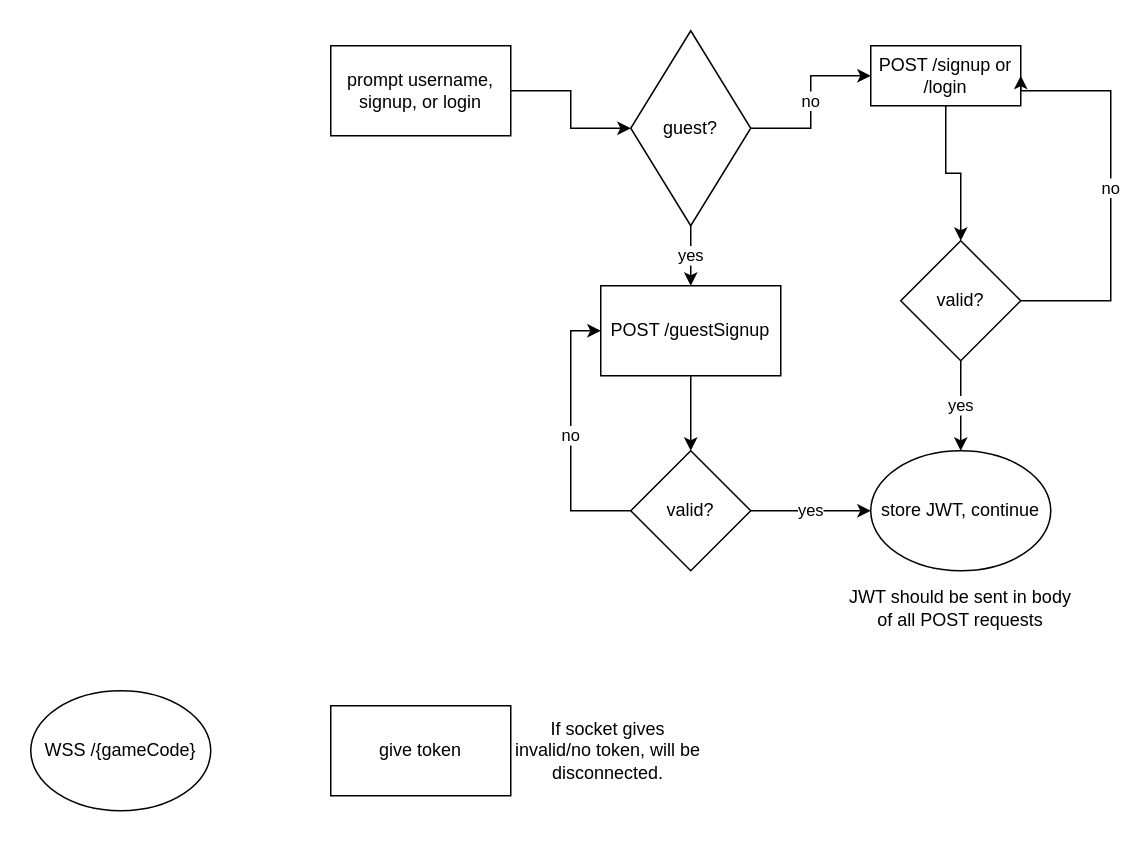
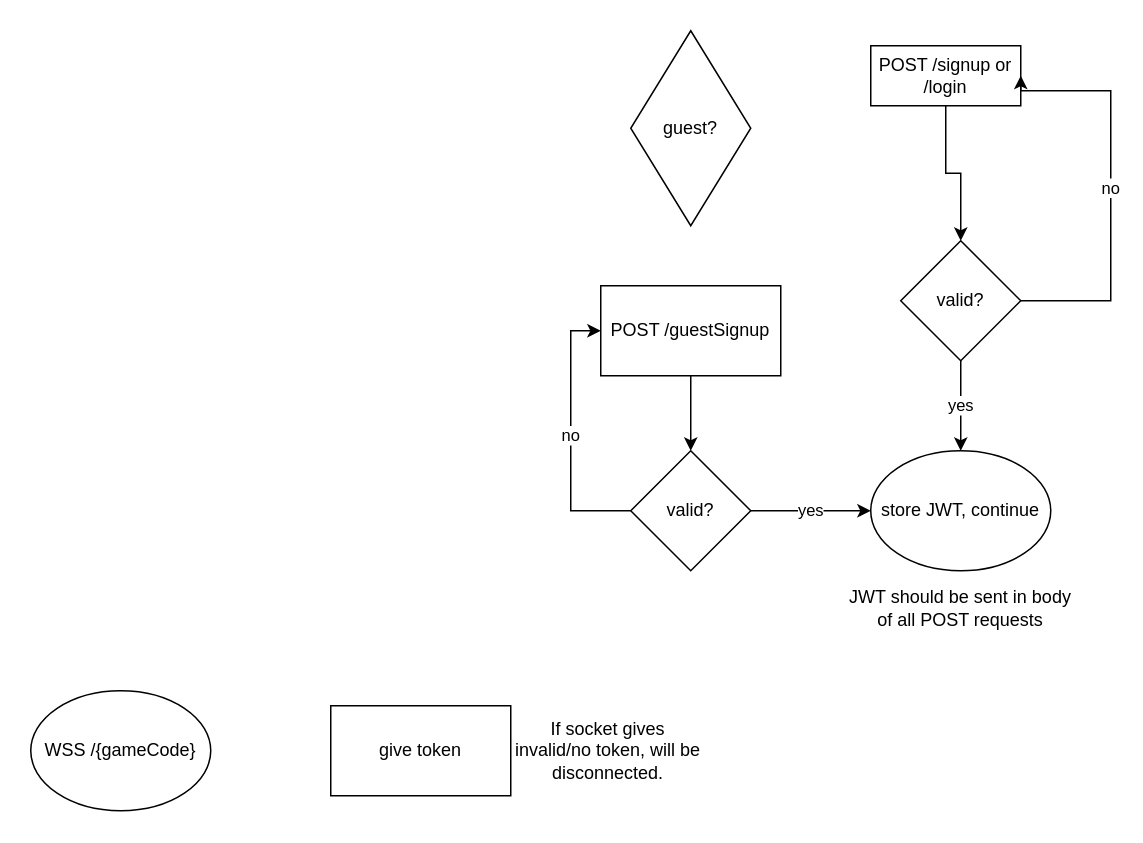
(421, 91) -> none
(571, 104) -> none
(811, 107) -> none
(691, 251) -> none
